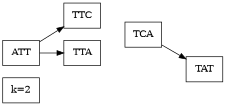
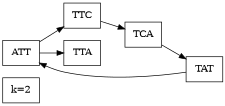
none -> (110, 24)
none -> (115, 77)
